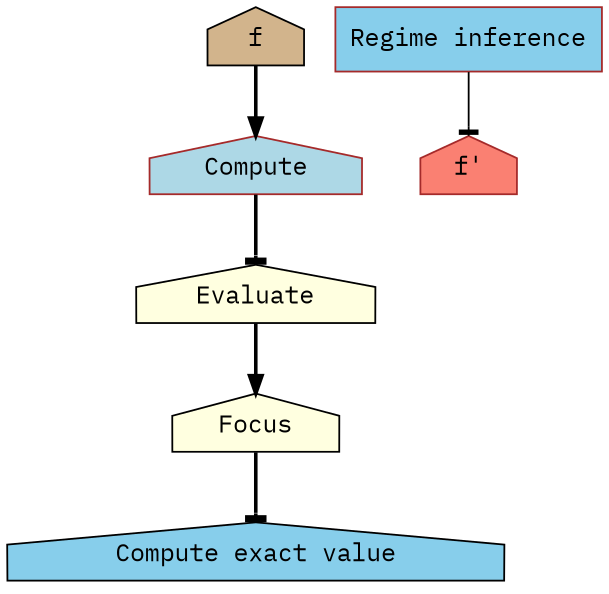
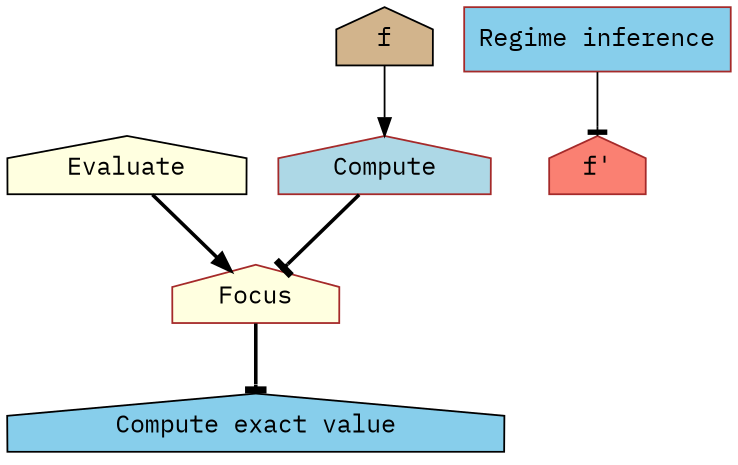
(256, 92) -> (385, 92)
(256, 225) -> (323, 229)
(256, 426) -> (256, 297)
